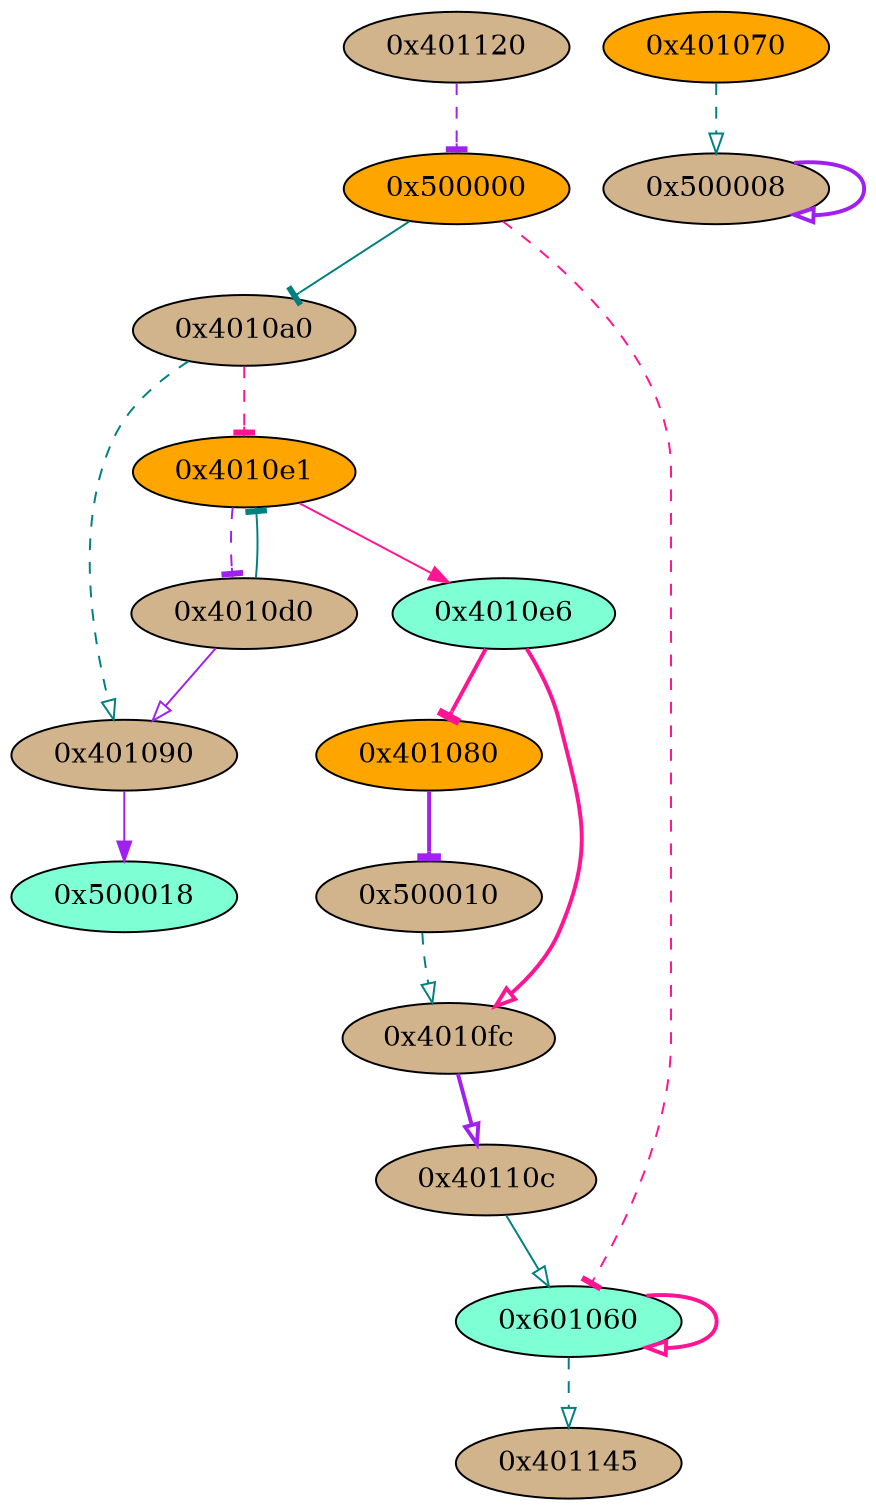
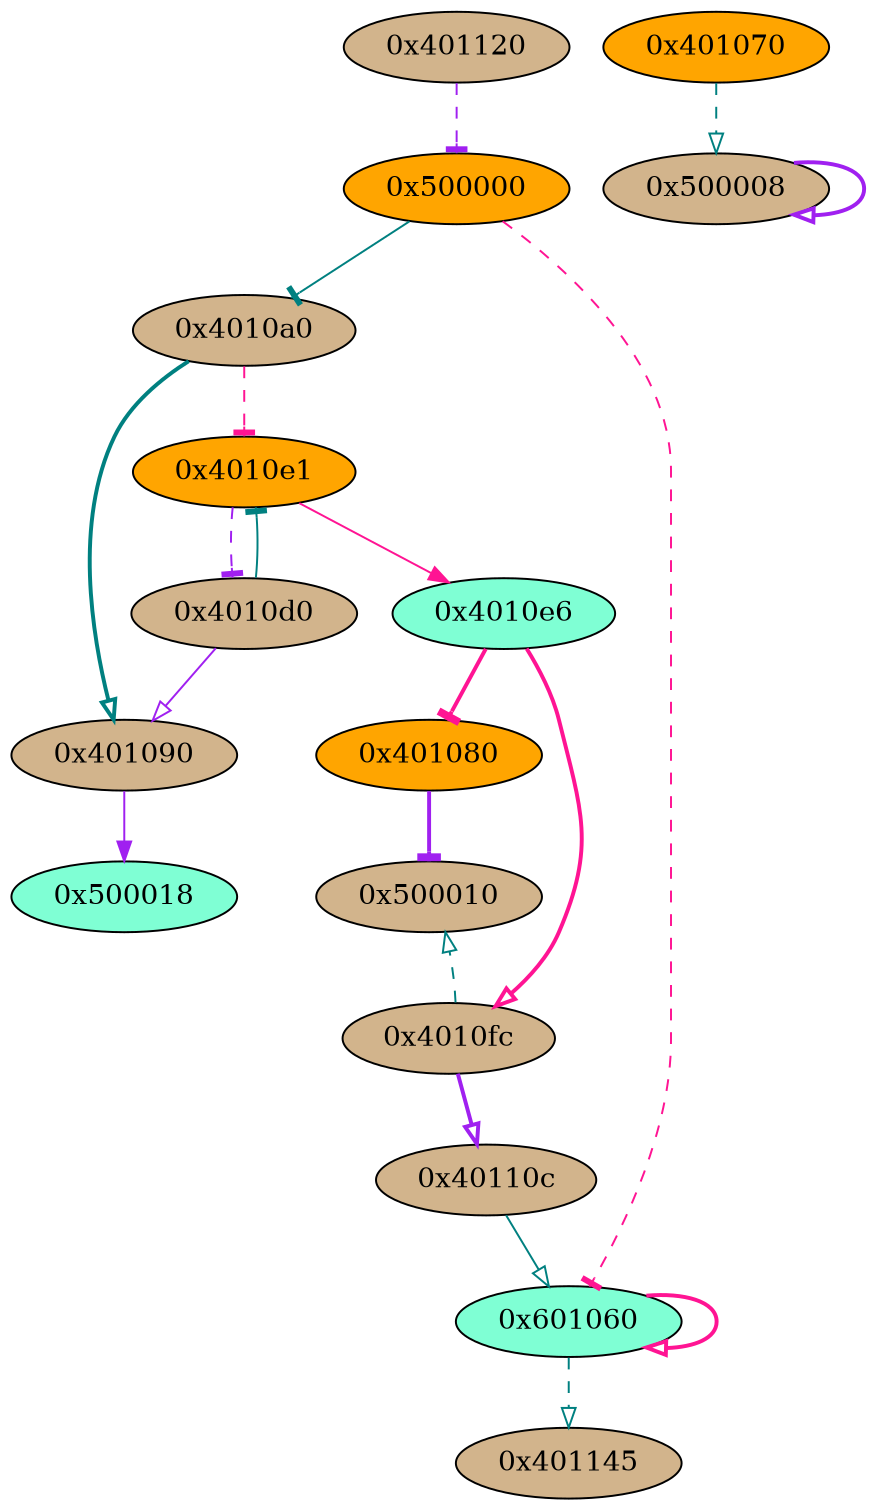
(93, 514) -> (93, 514)
(424, 958) -> (453, 977)
